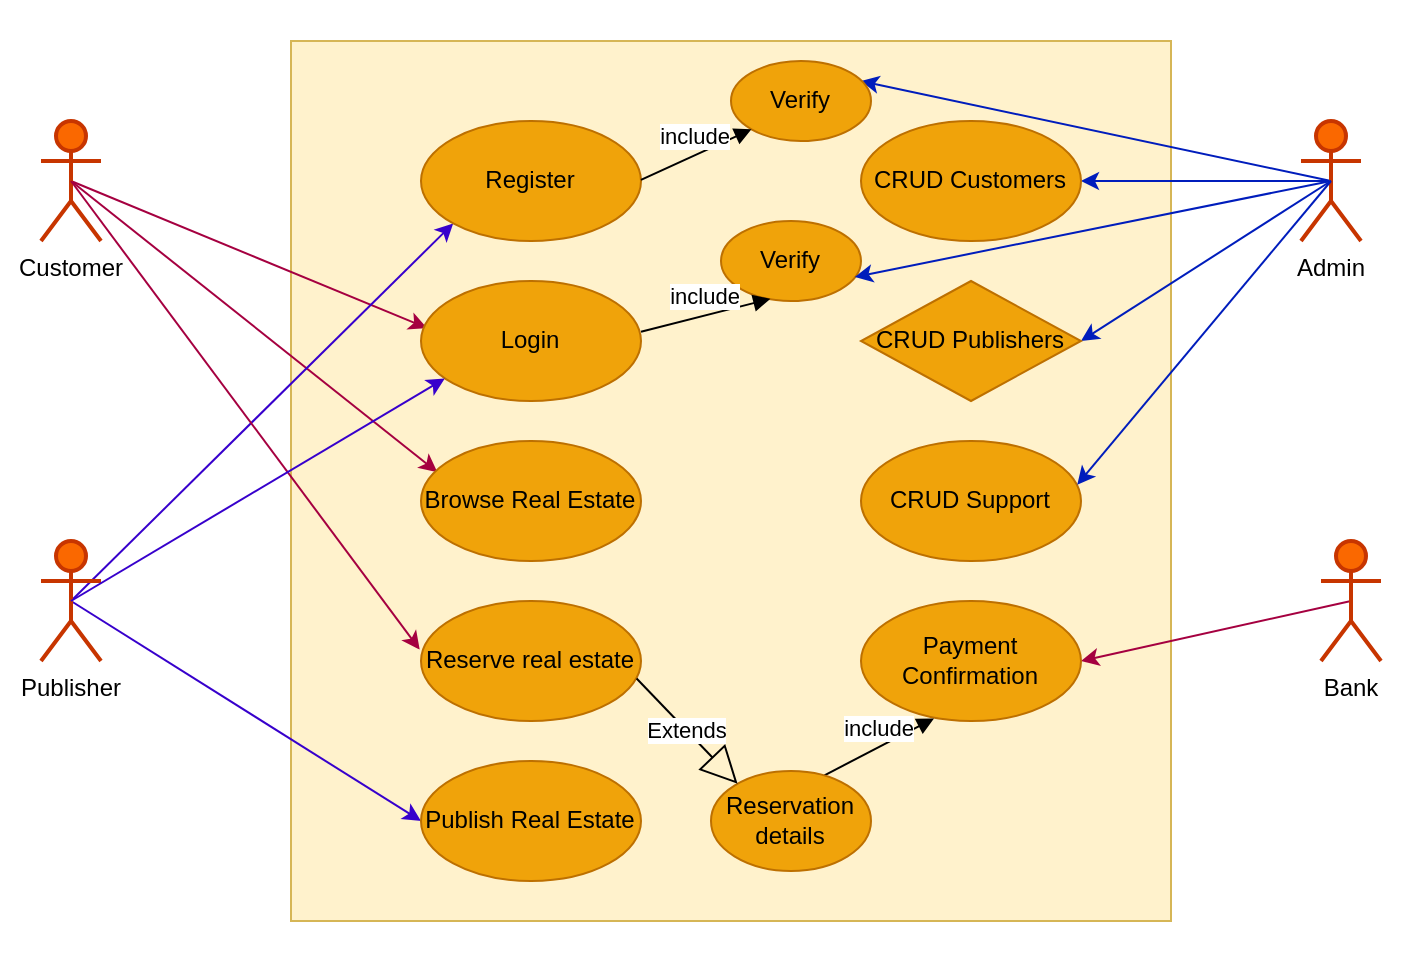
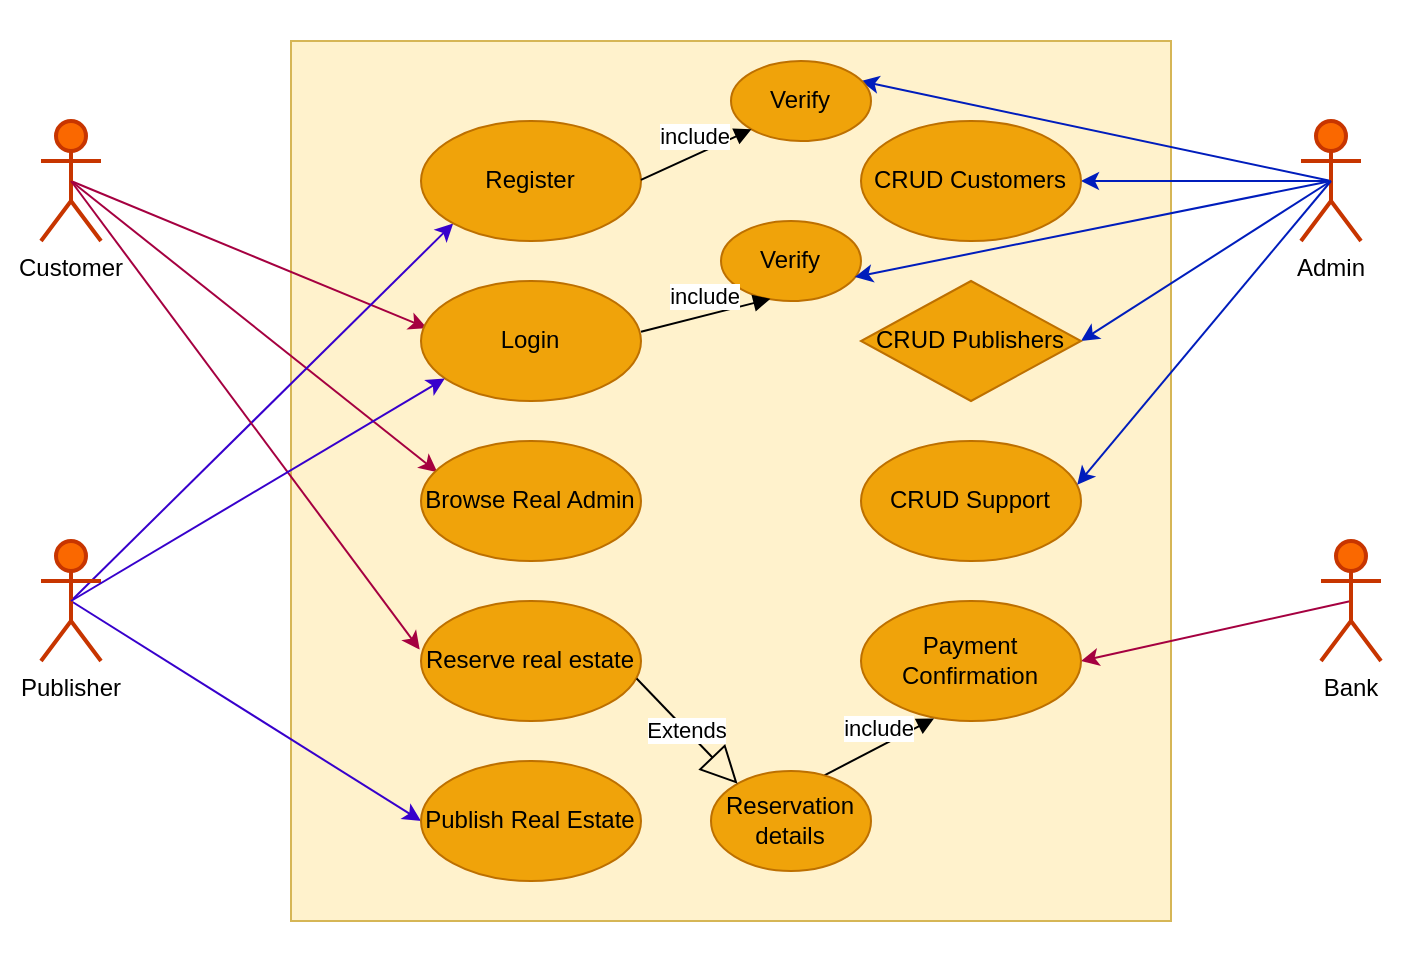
(531, 501) -> (531, 501)
